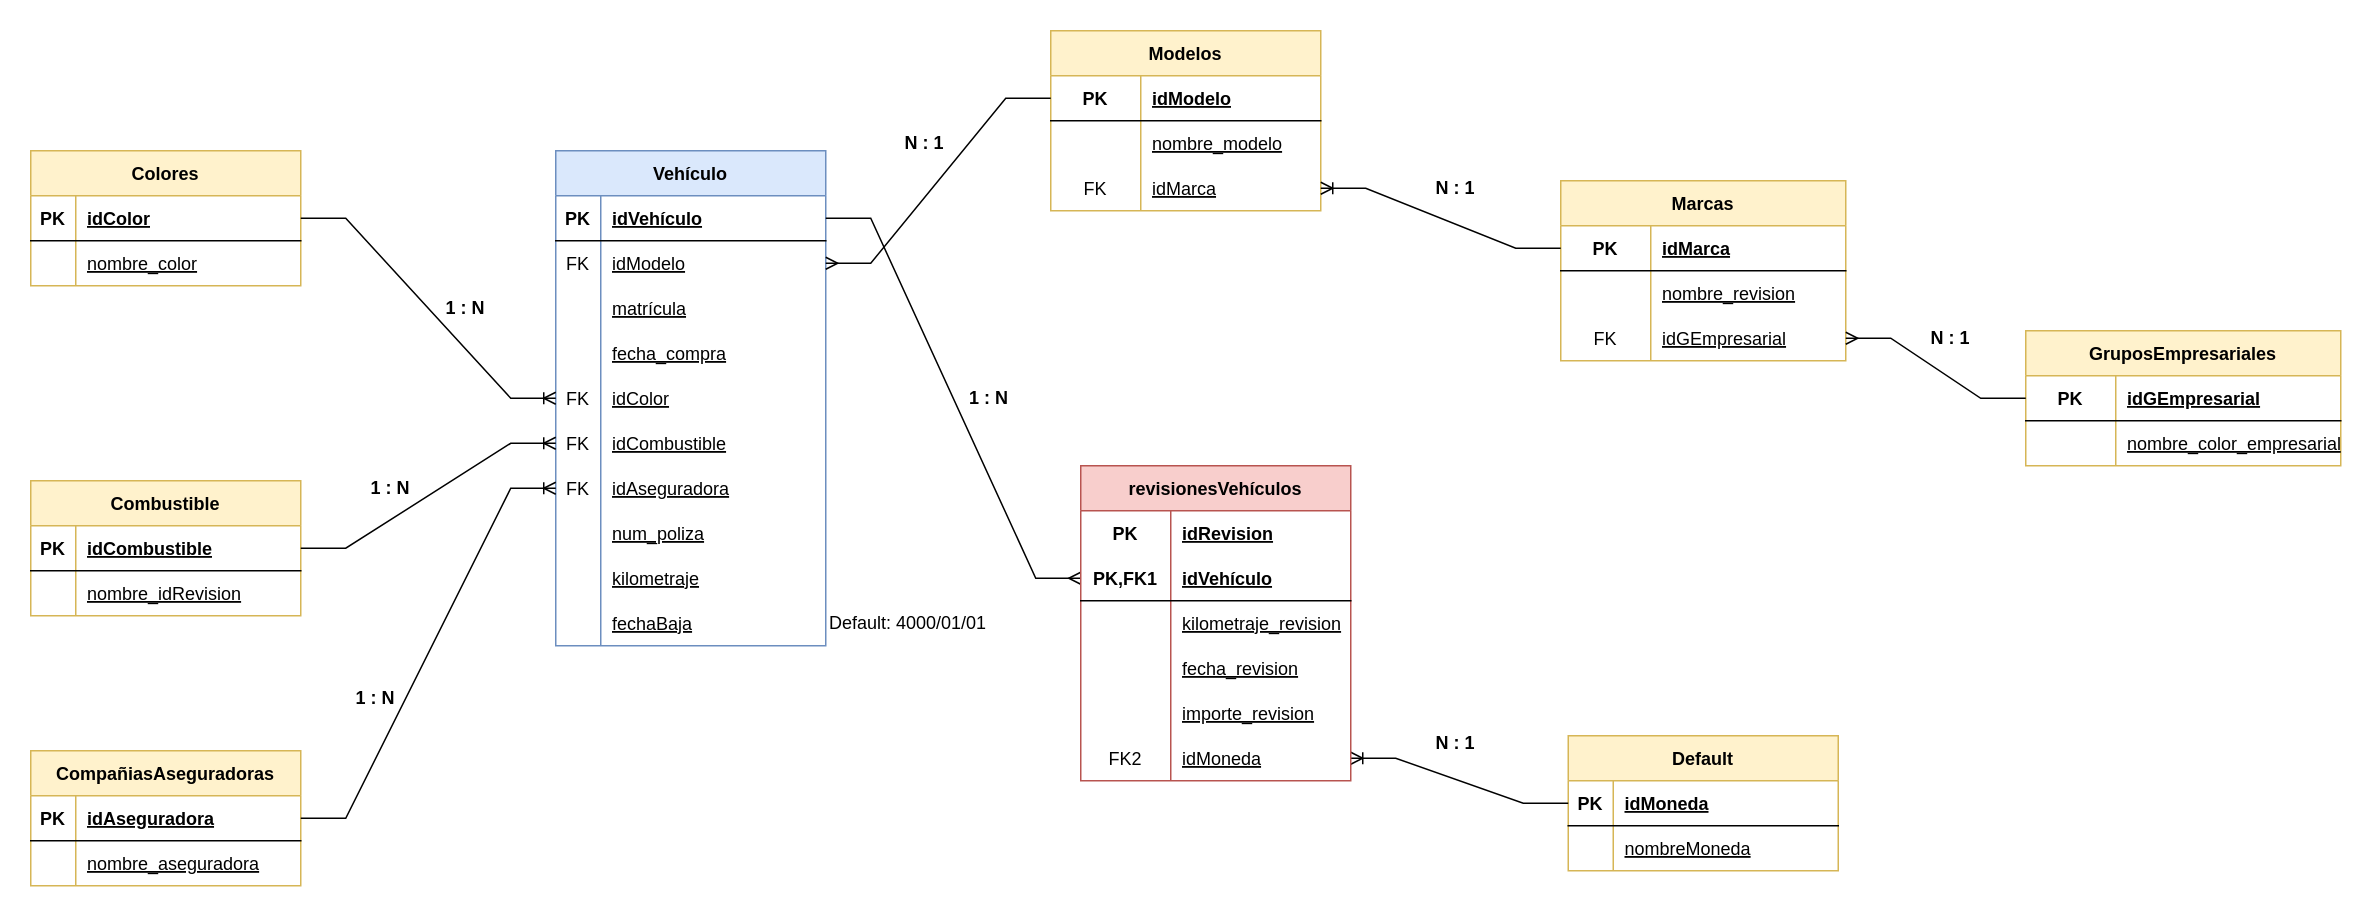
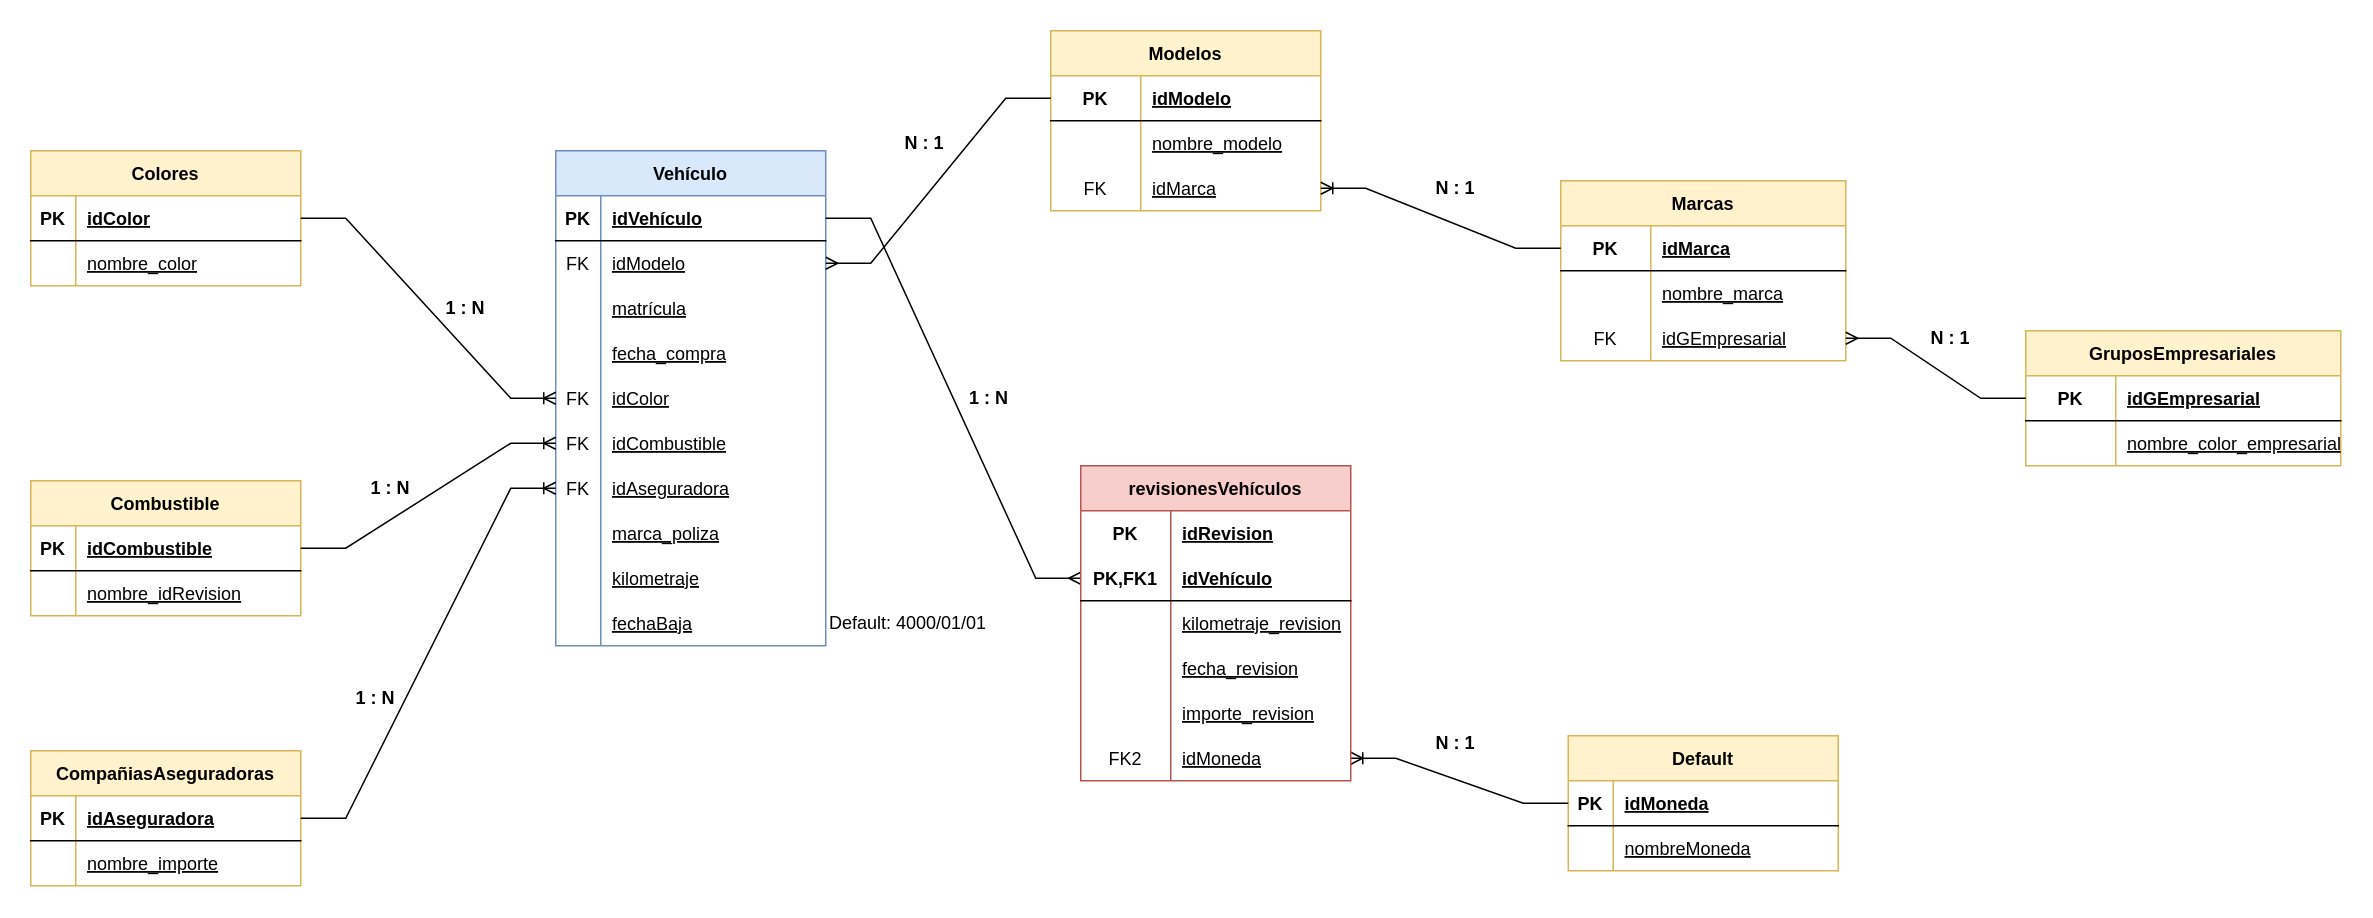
(1733, 294) -> (1722, 294)
(658, 534) -> (668, 534)
(178, 864) -> (155, 864)
